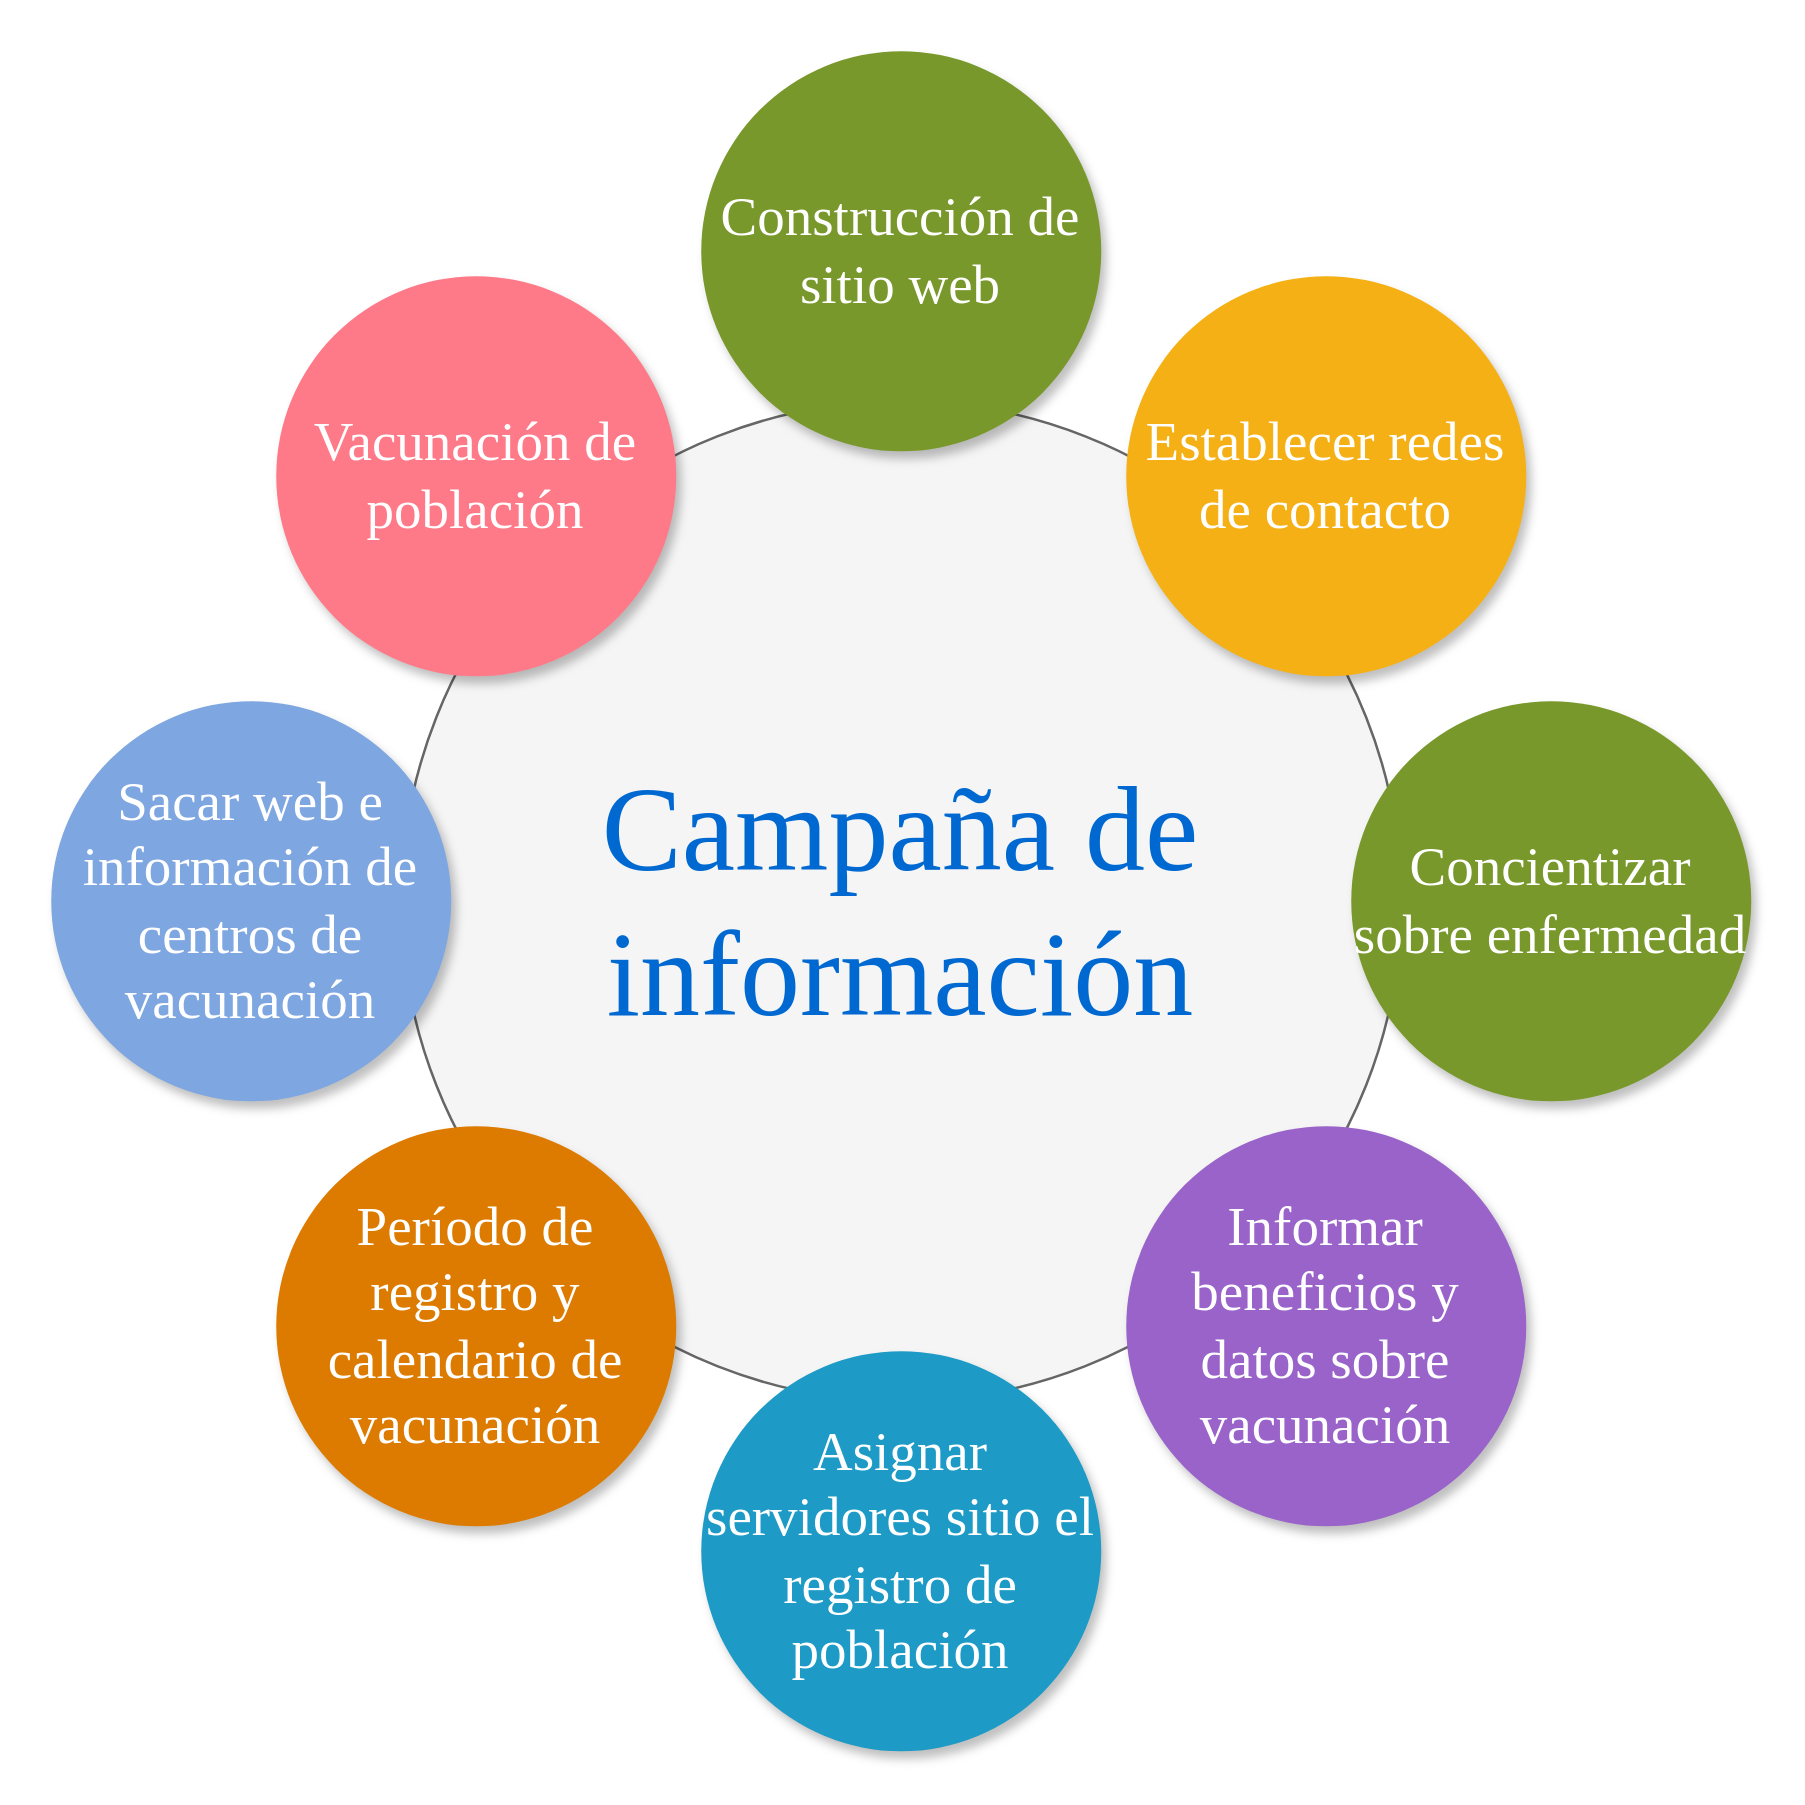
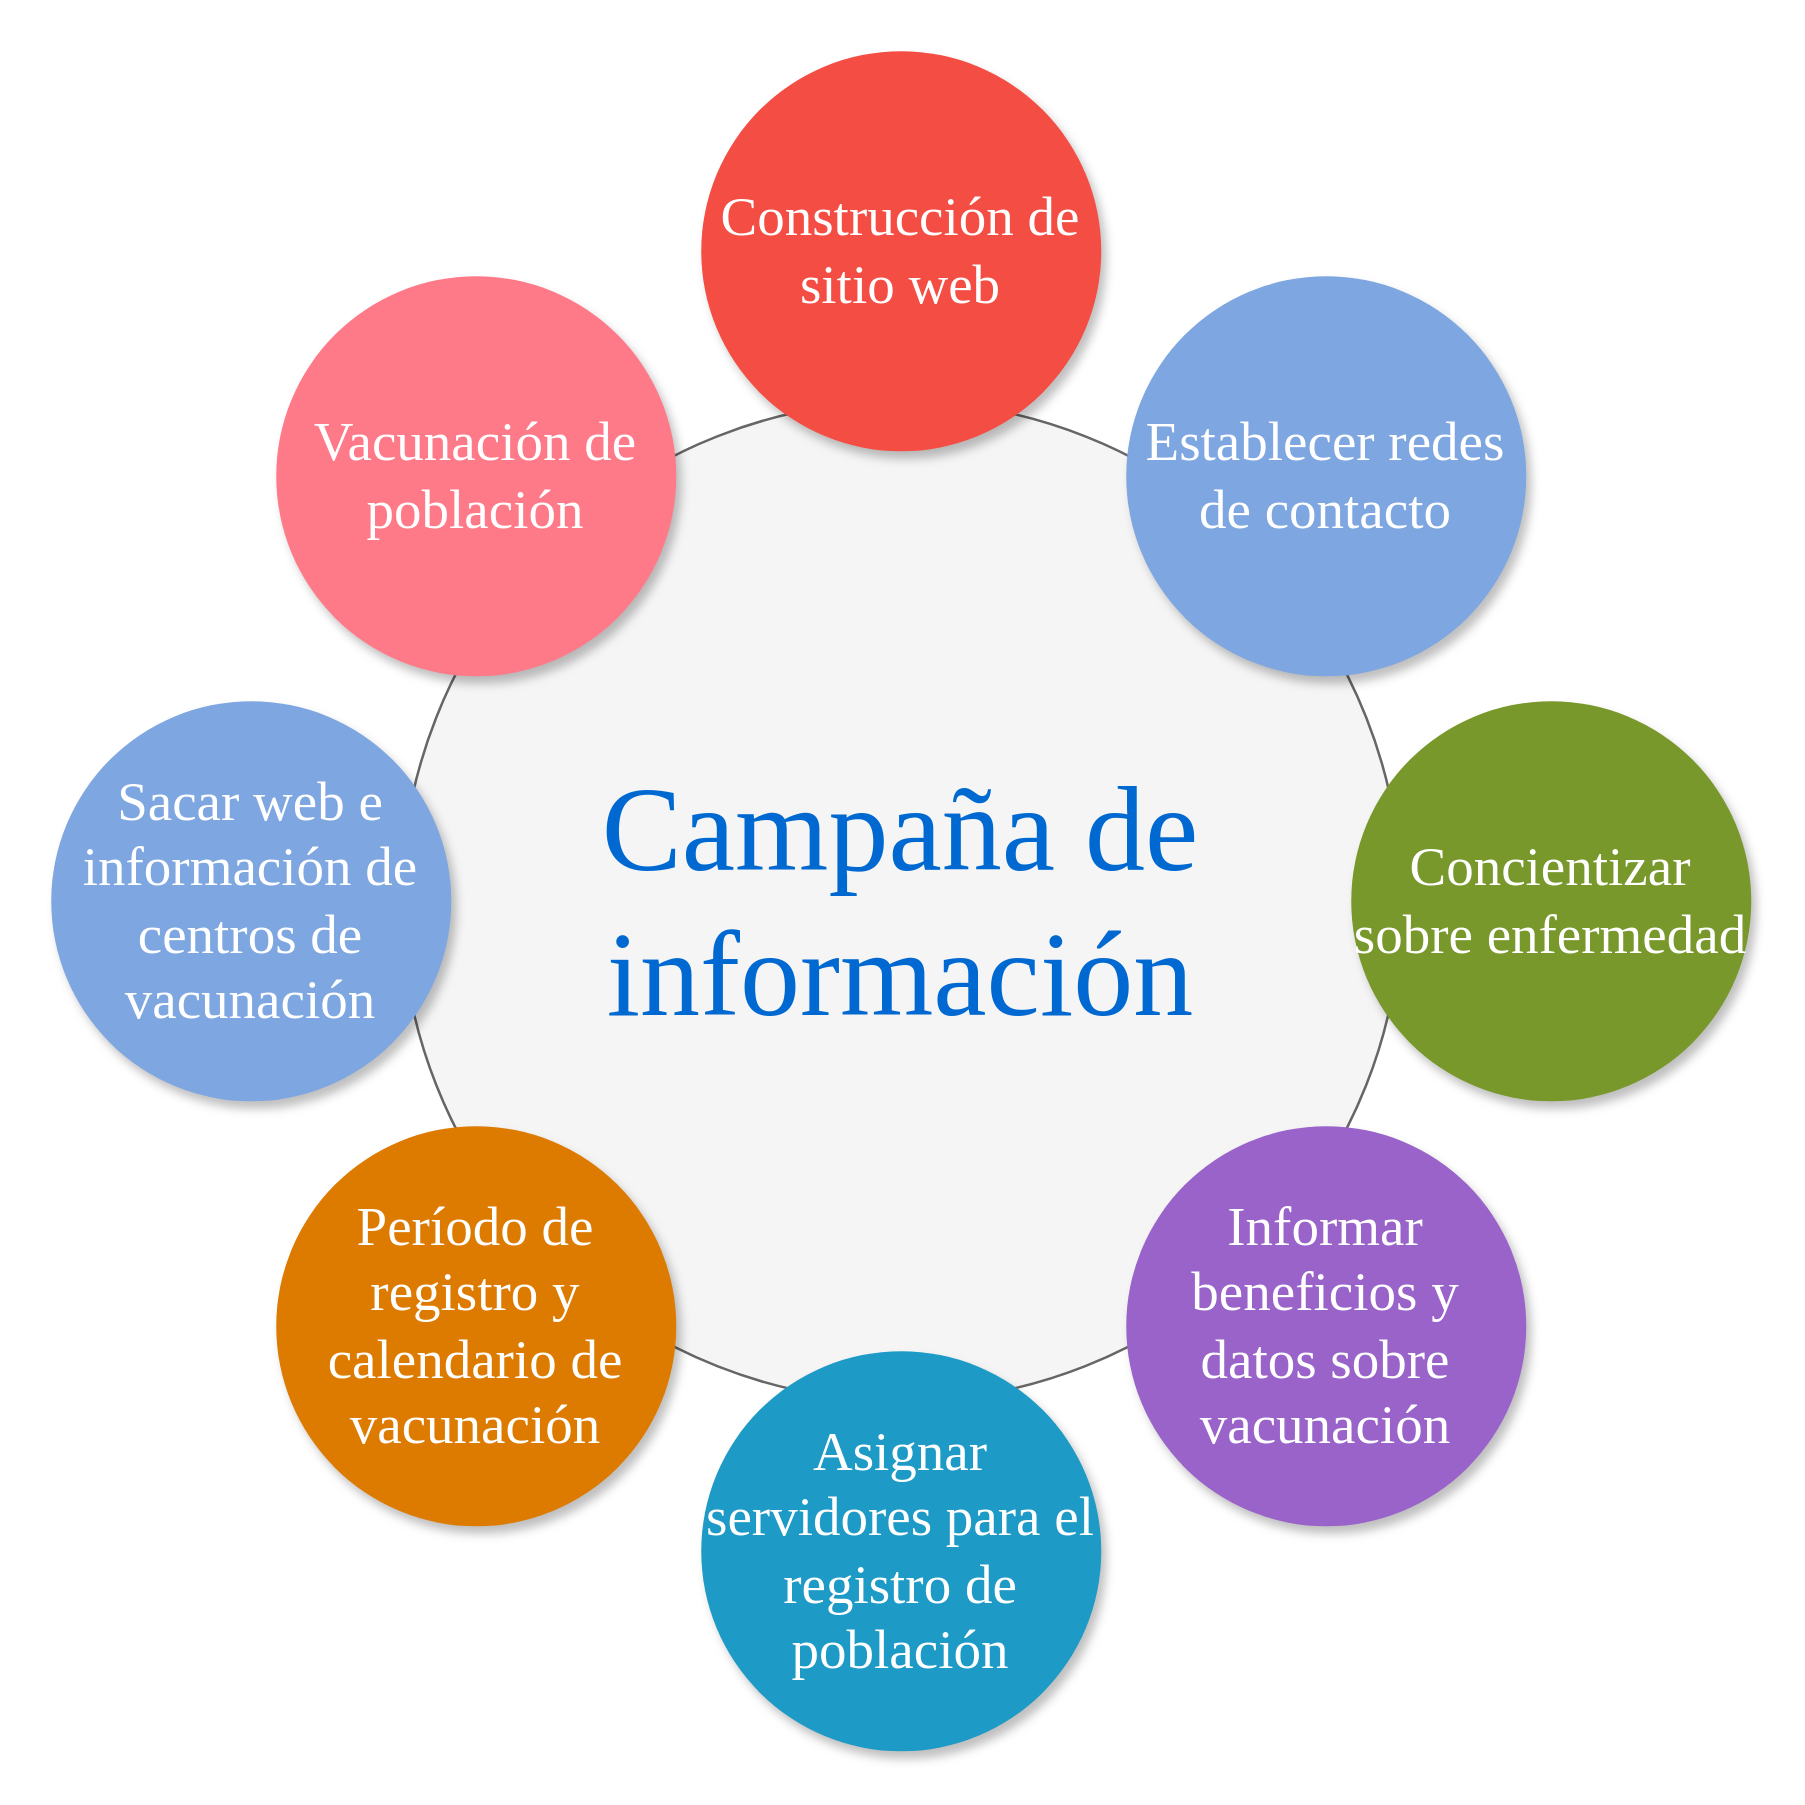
(901, 251) -> (901, 251)
(1326, 476) -> (1326, 476)
(901, 1551) -> (901, 1551)
